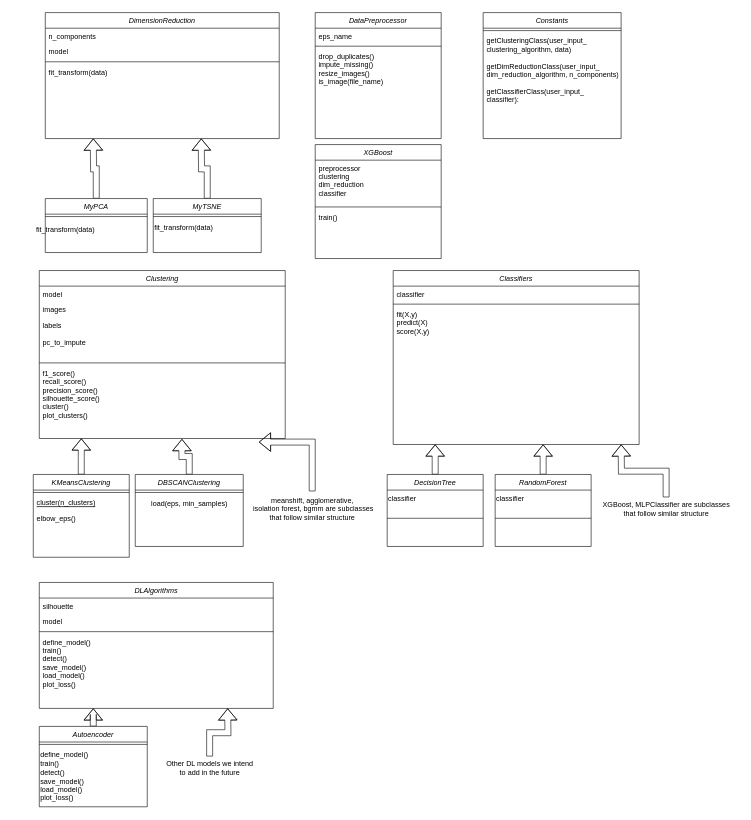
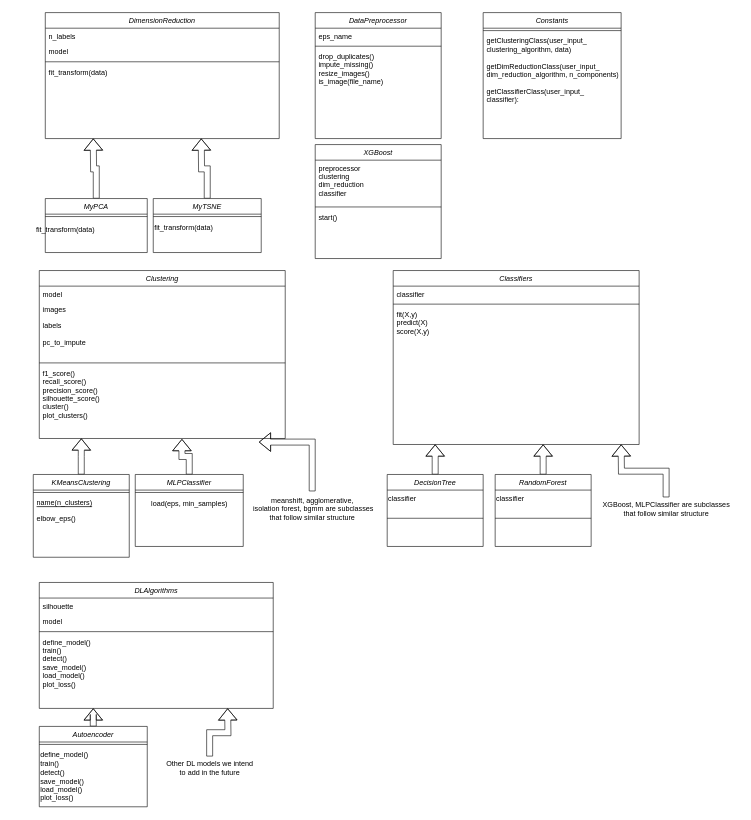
(73, 36) -> (63, 36)
(332, 217) -> (333, 217)
(189, 482) -> (189, 482)
(73, 503) -> (68, 503)
